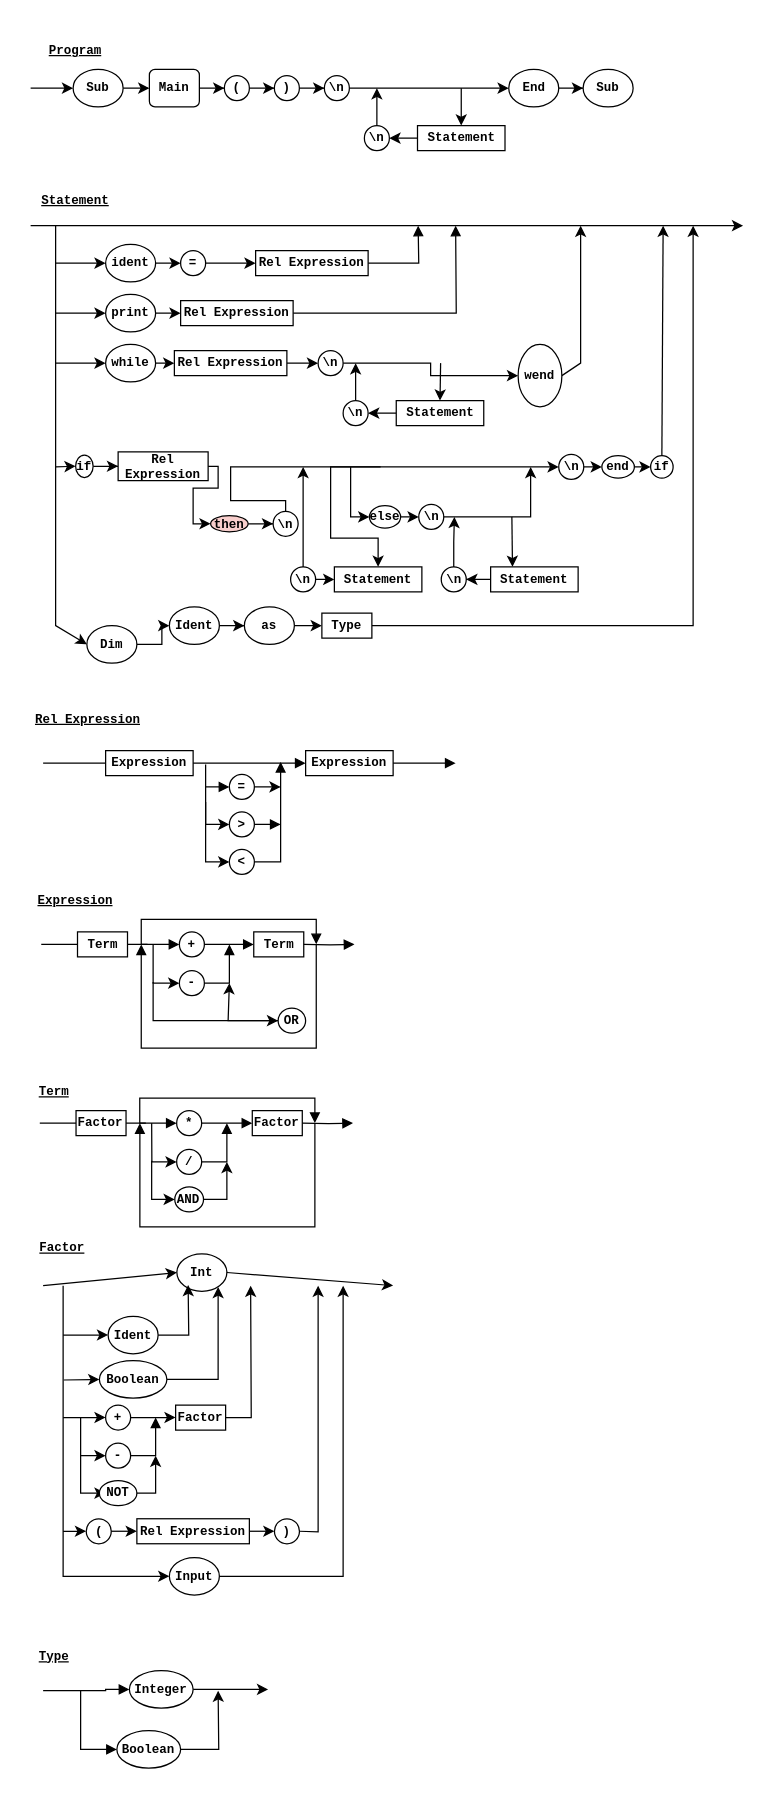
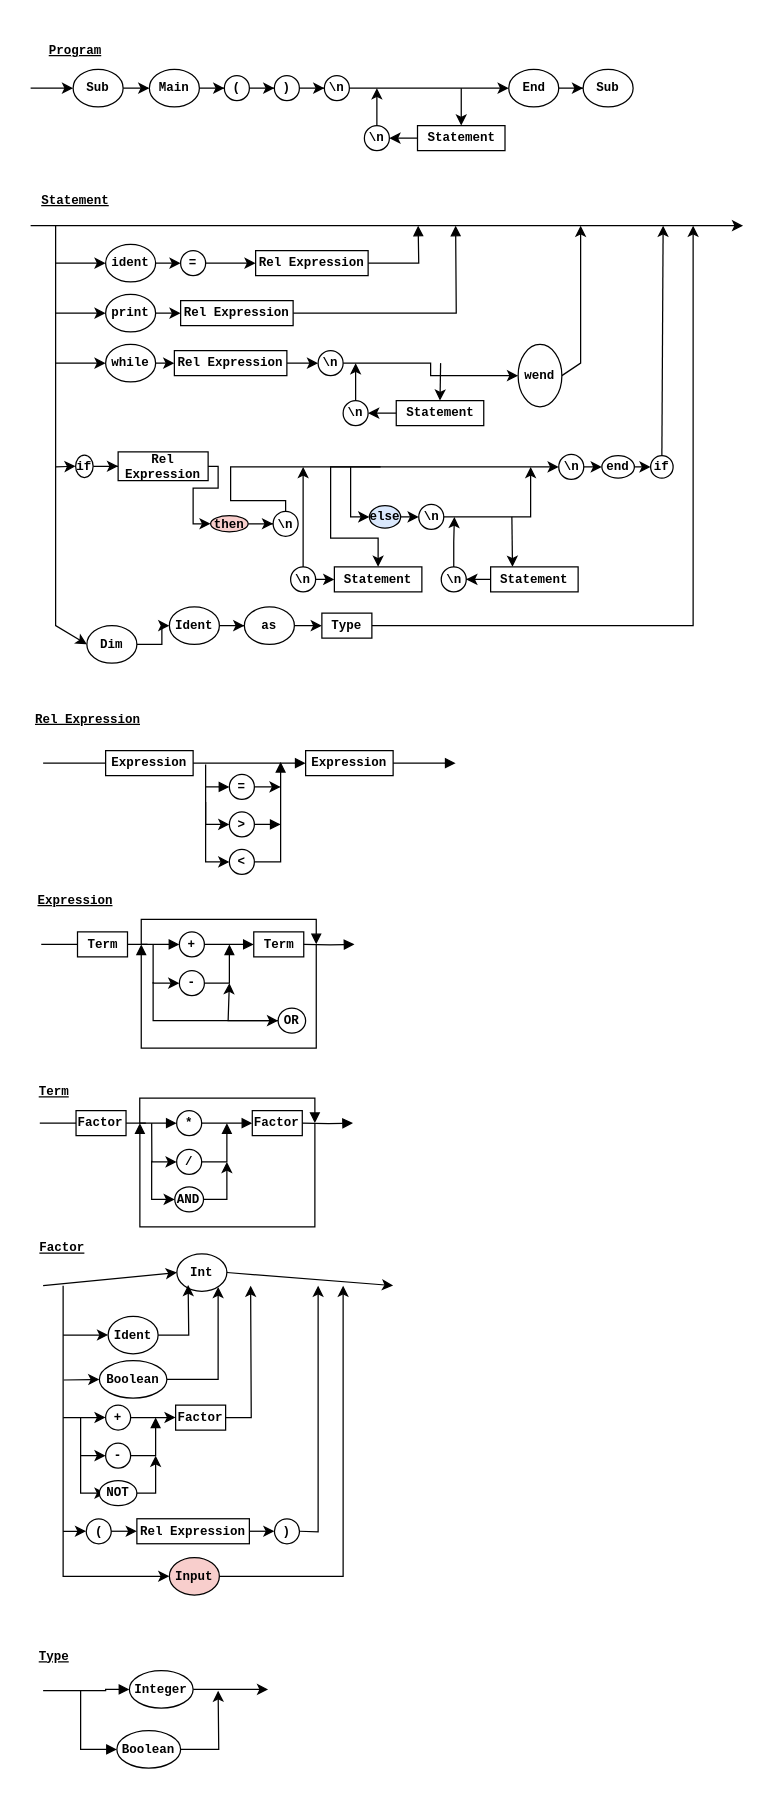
(174, 88) -> (174, 88)
(385, 517) -> (385, 517)
(194, 1576) -> (194, 1576)
